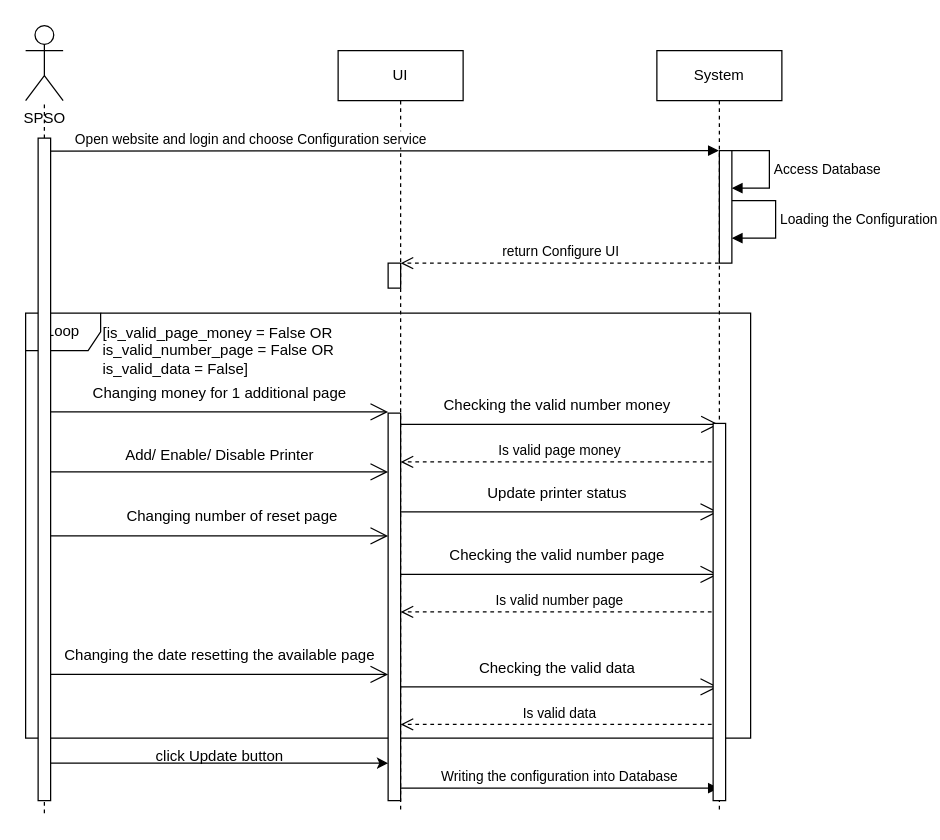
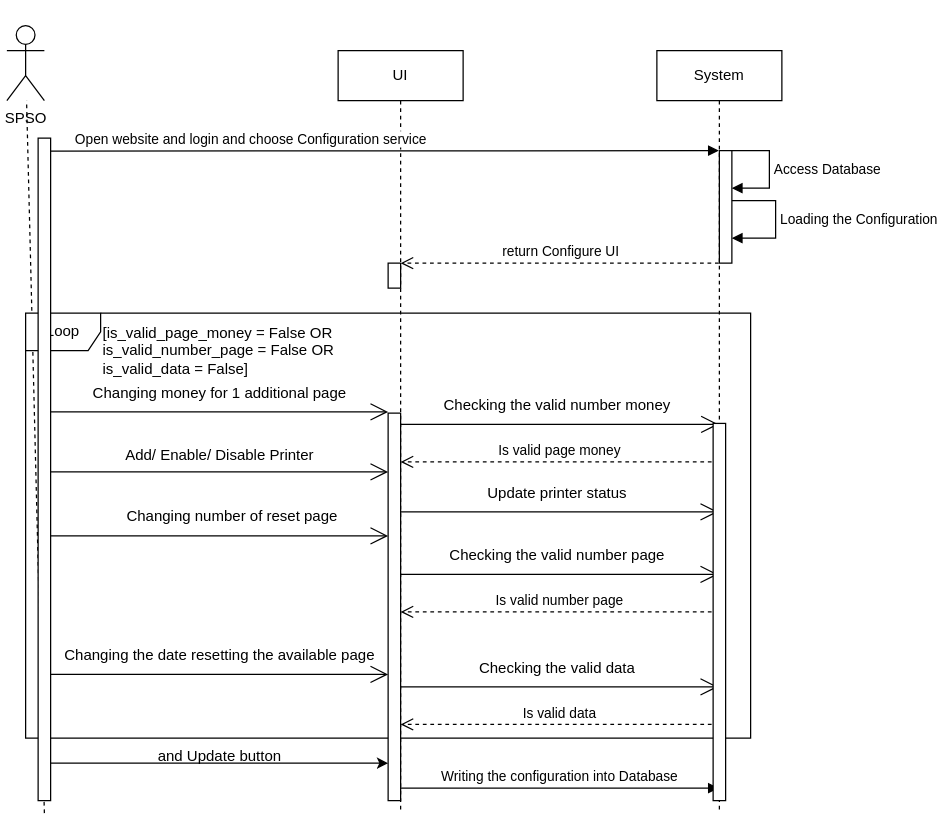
(44, 63) -> (26, 63)
(220, 757) -> (220, 757)
